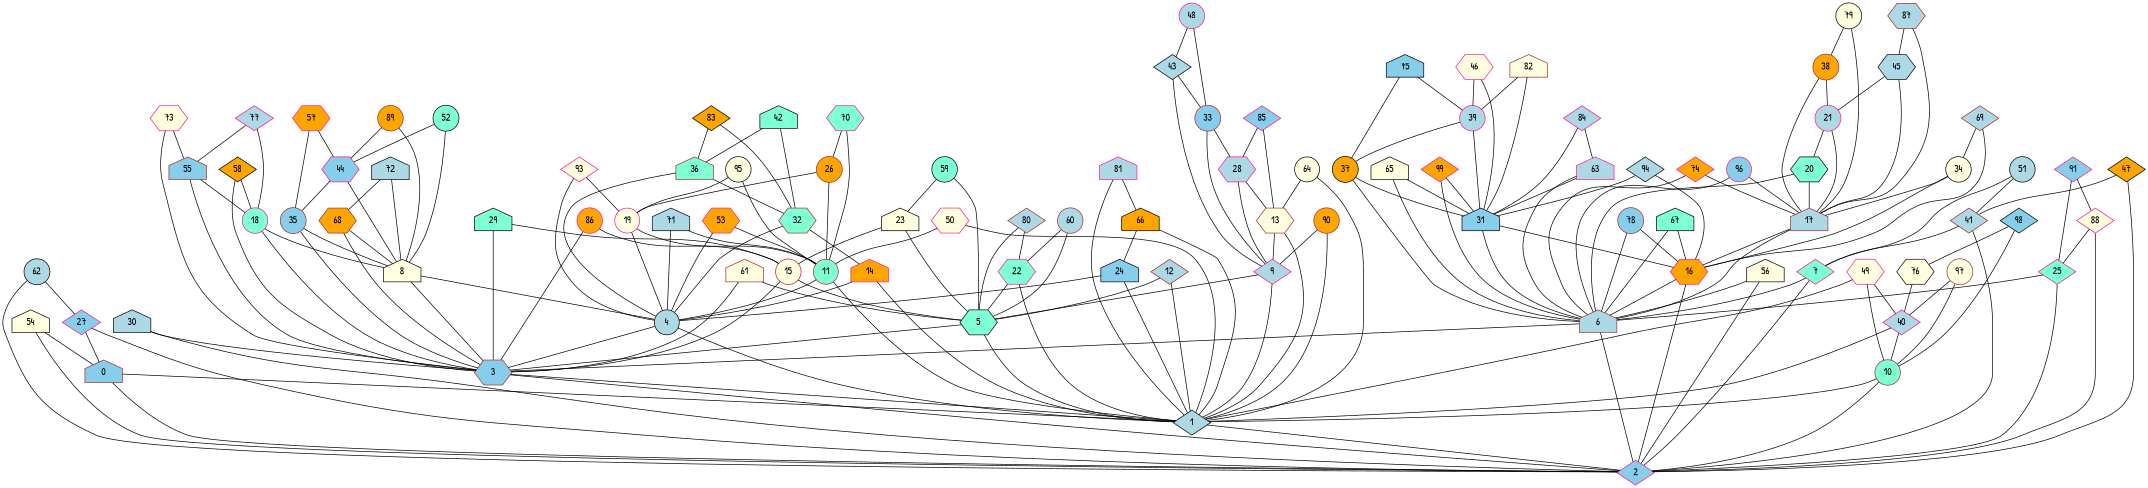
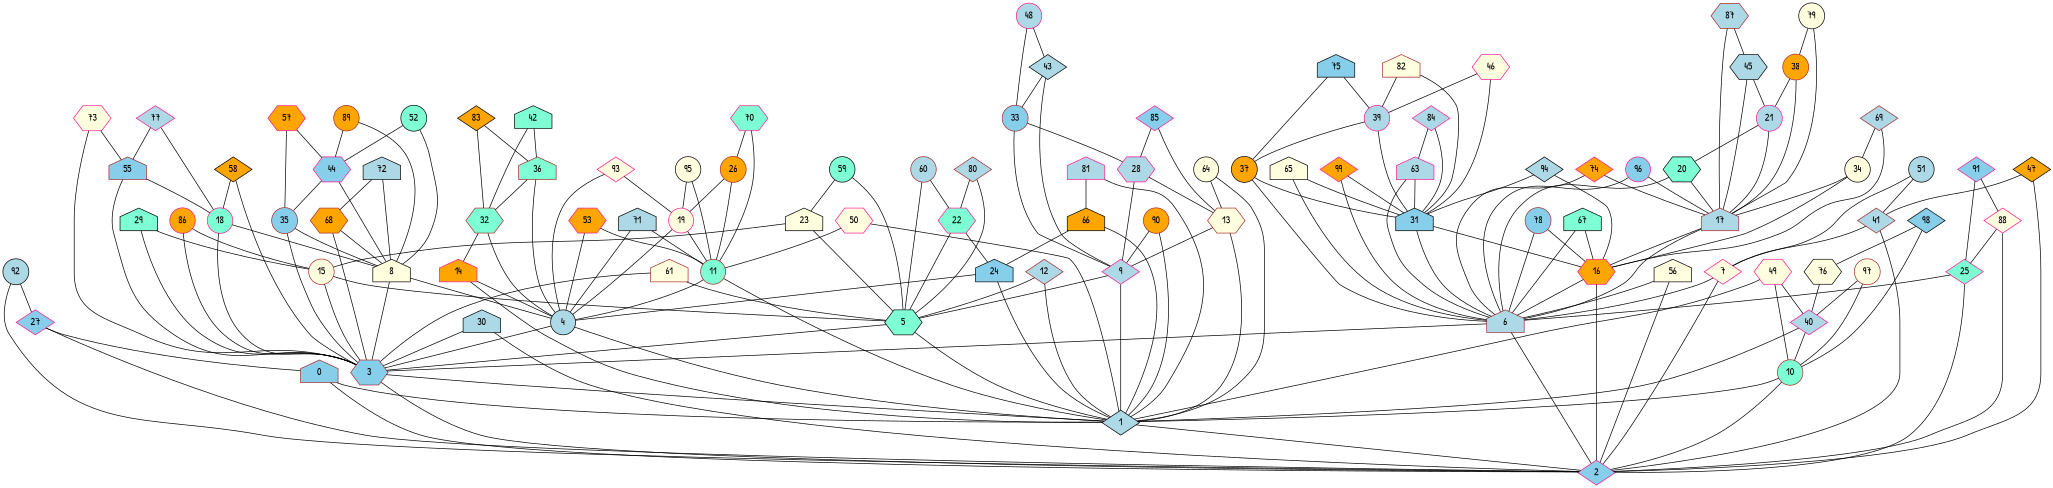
(37, 272) -> (16, 272)
(1815, 272) -> (1723, 272)
(31, 322) -> none
(1070, 384) -> (979, 251)
